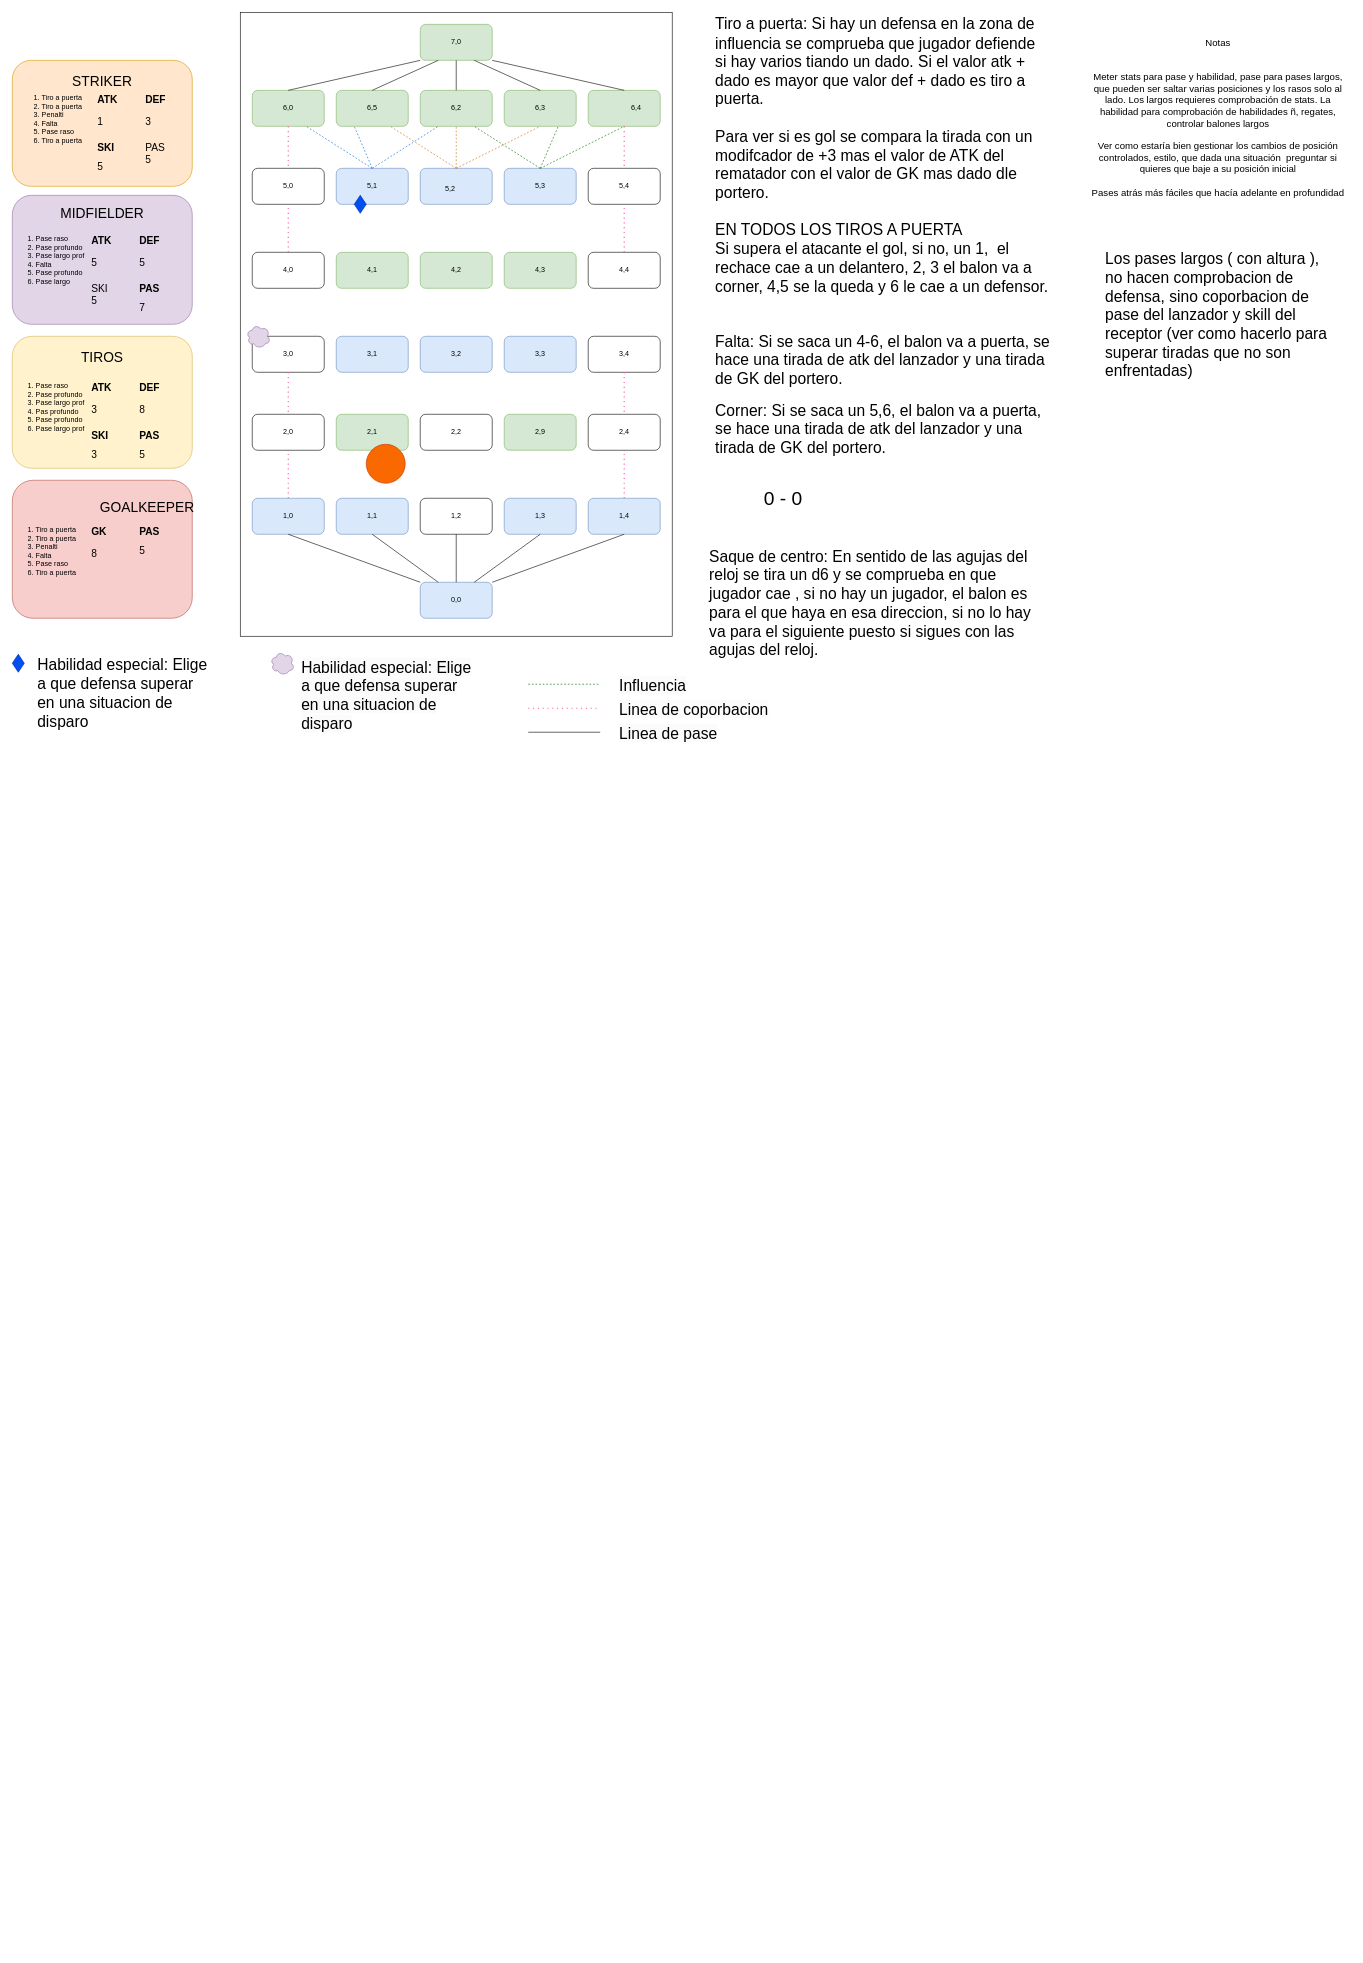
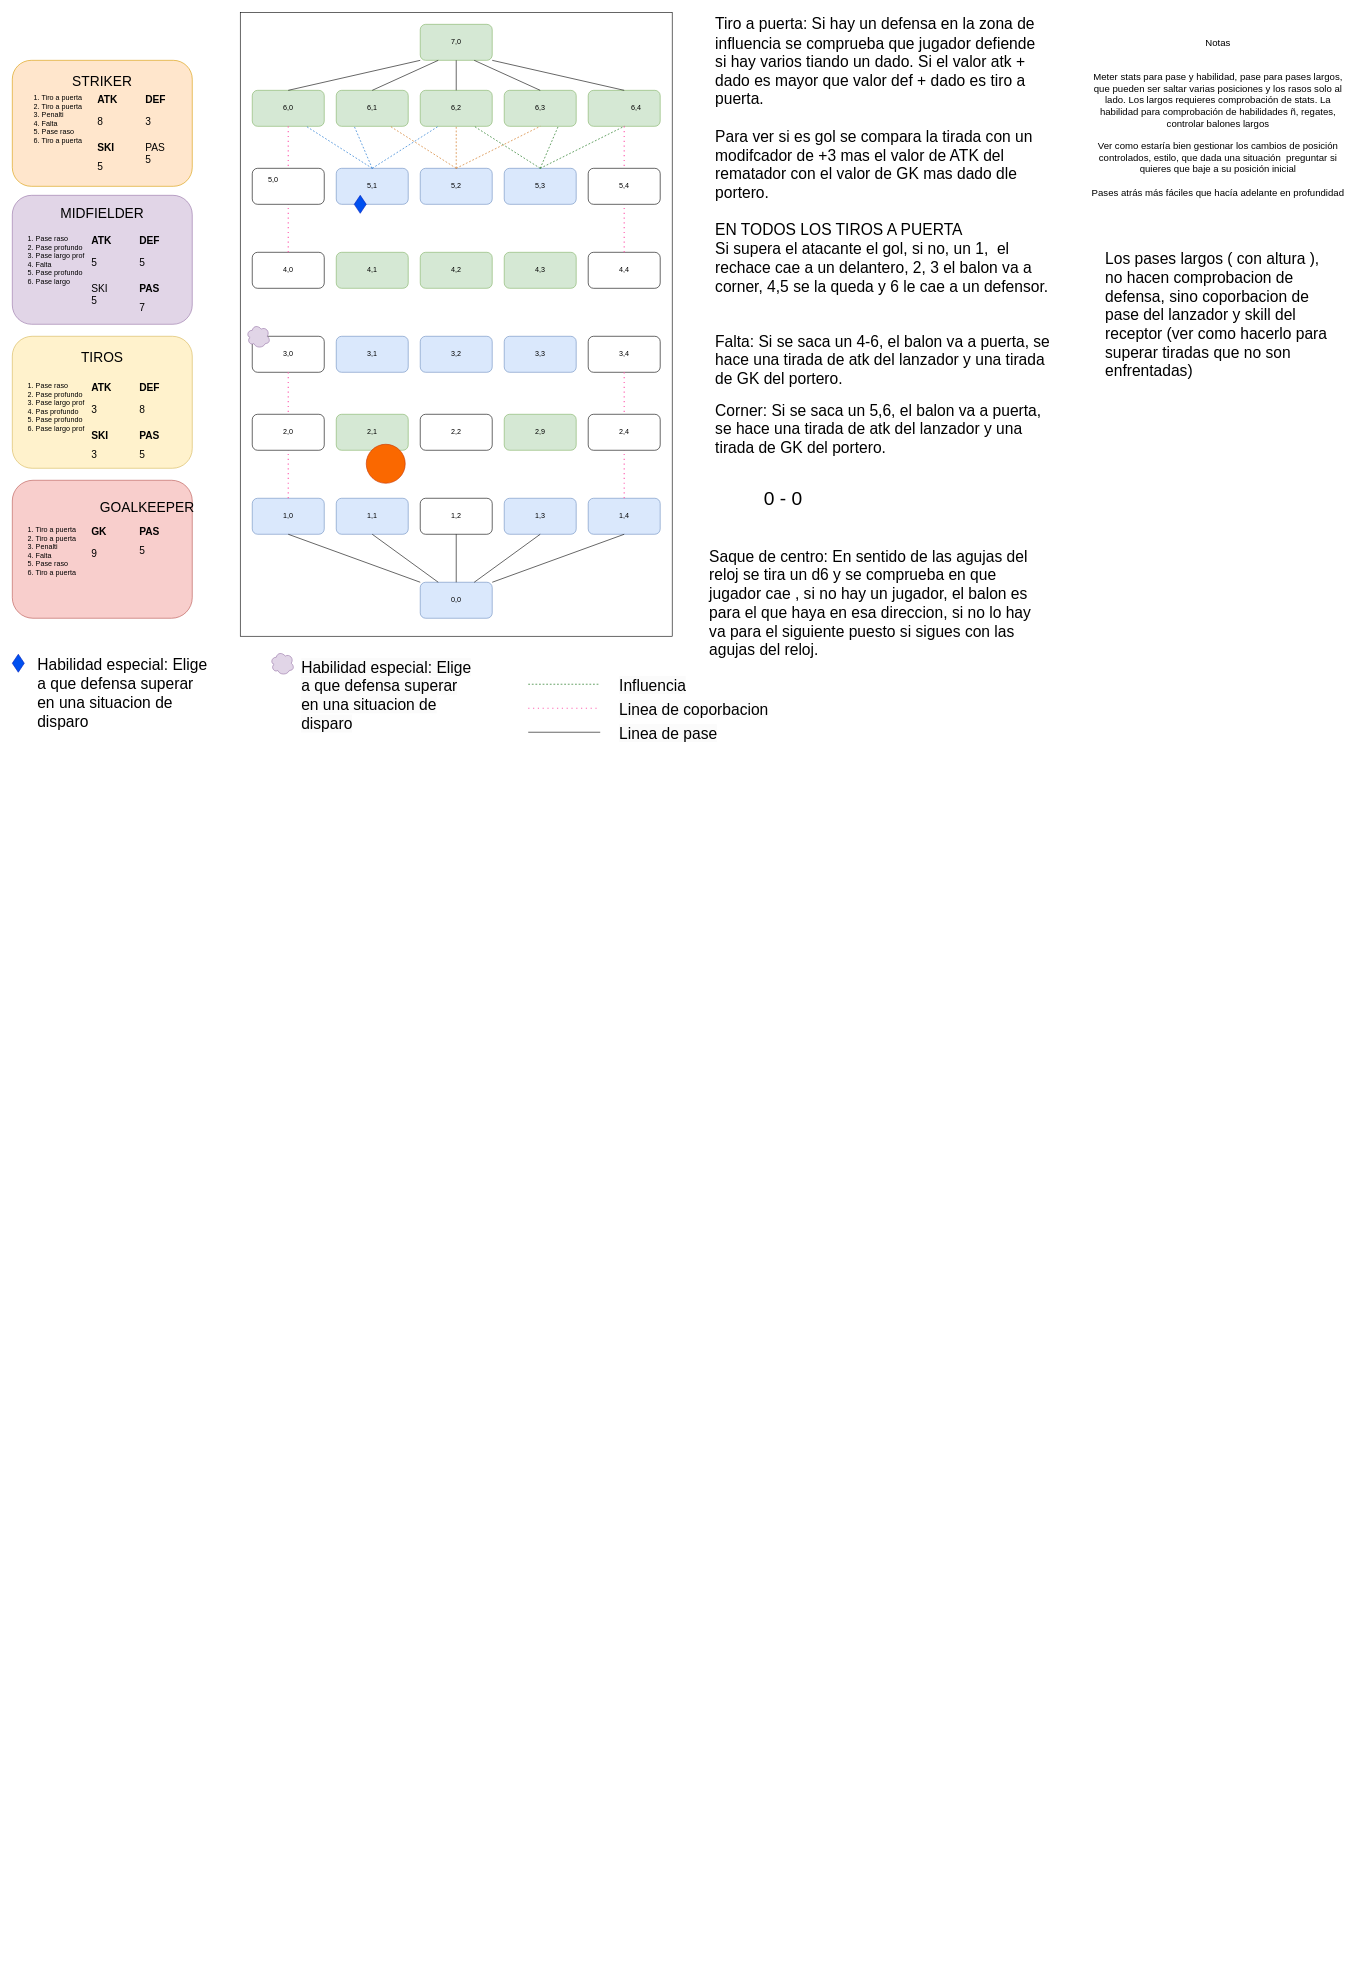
(106, 107) -> (106, 107)
(372, 108) -> (372, 108)
(288, 186) -> (273, 180)
(450, 189) -> (456, 186)
(97, 539) -> (97, 539)
